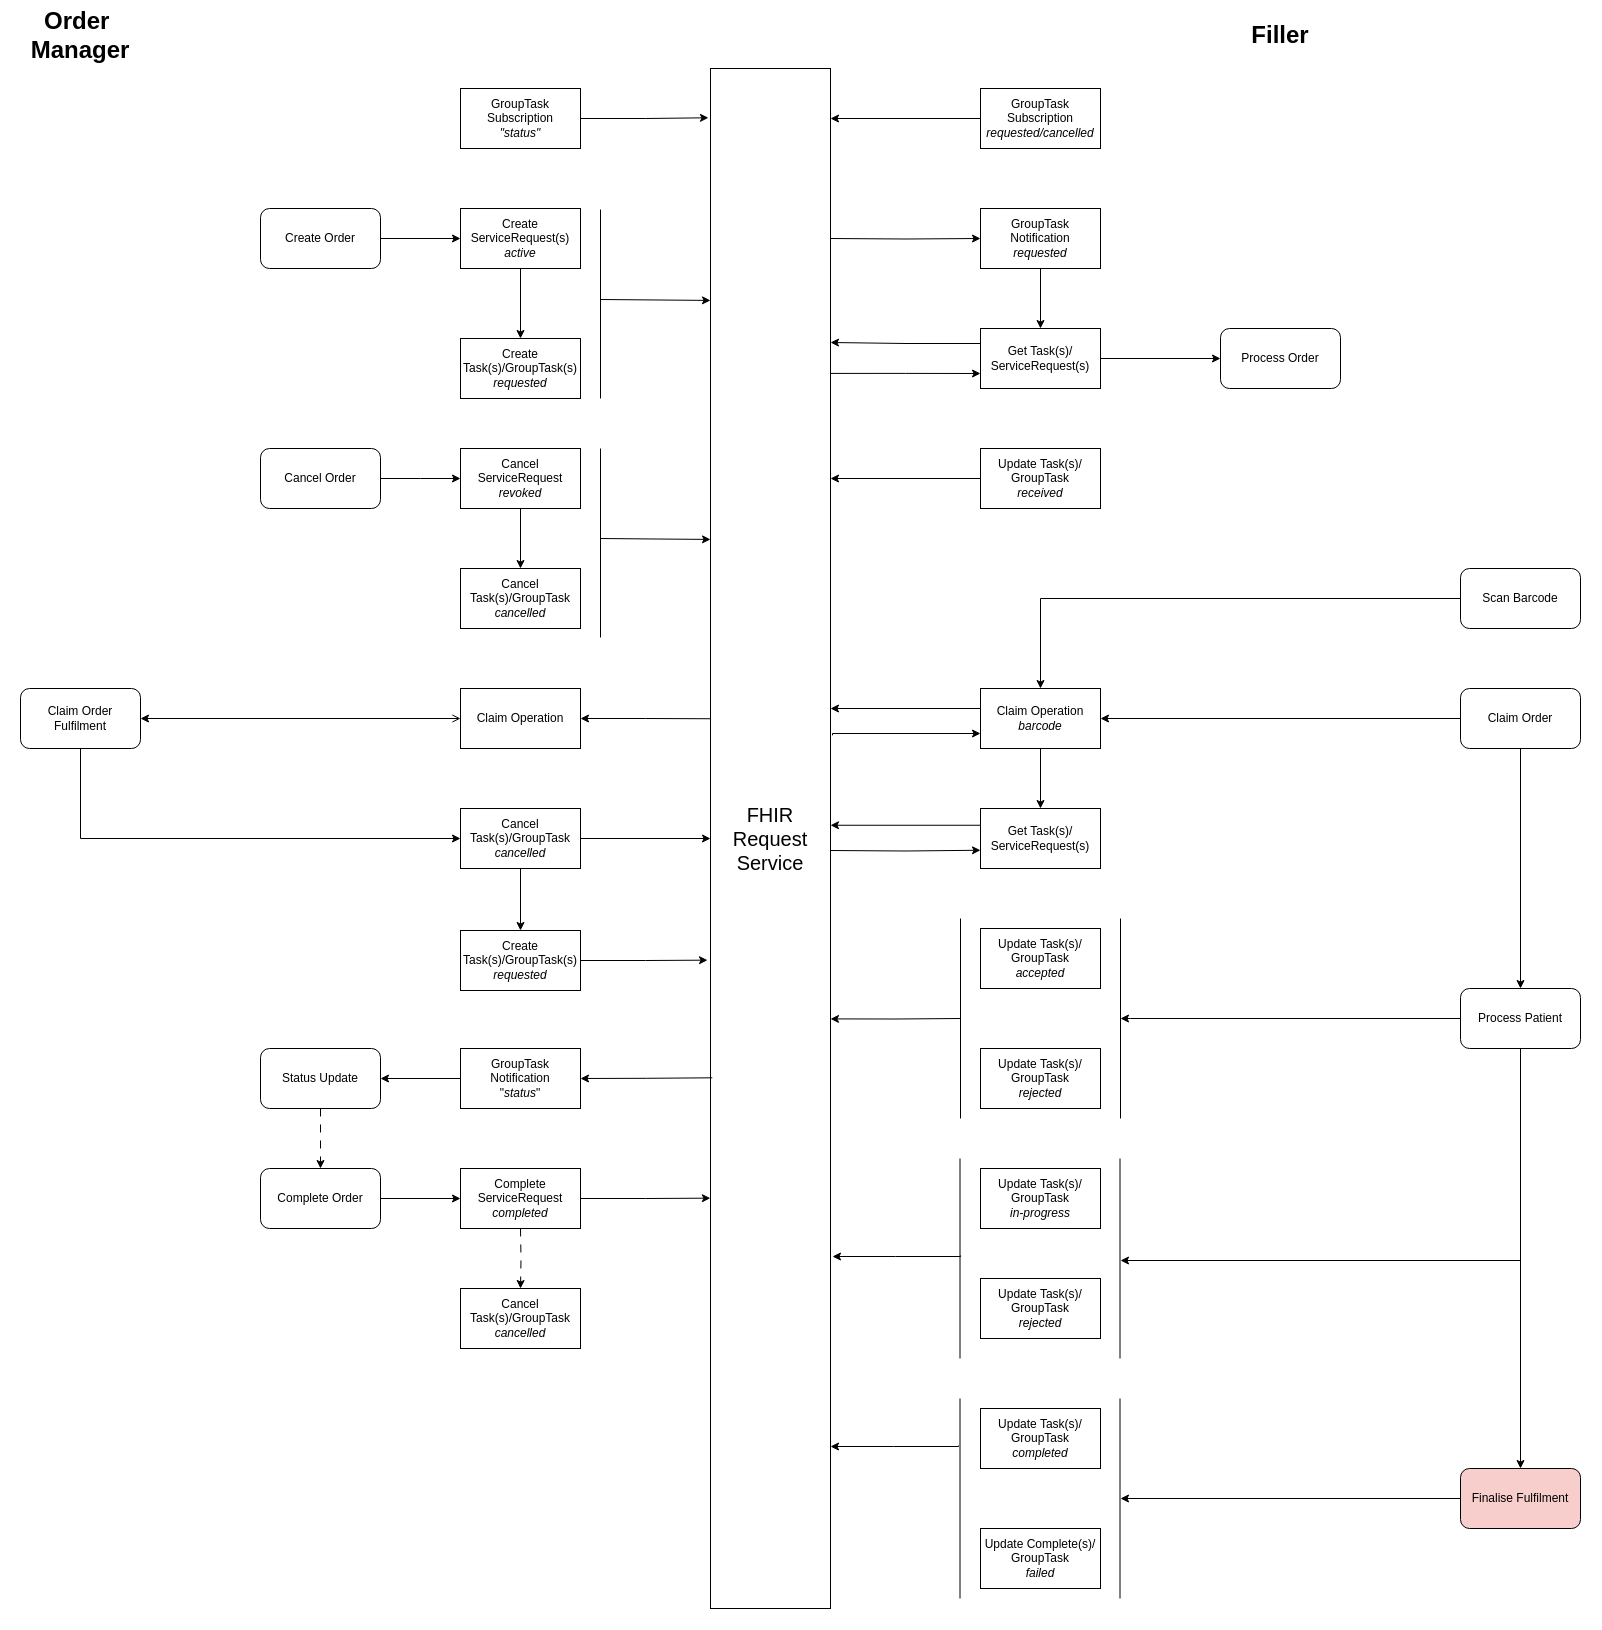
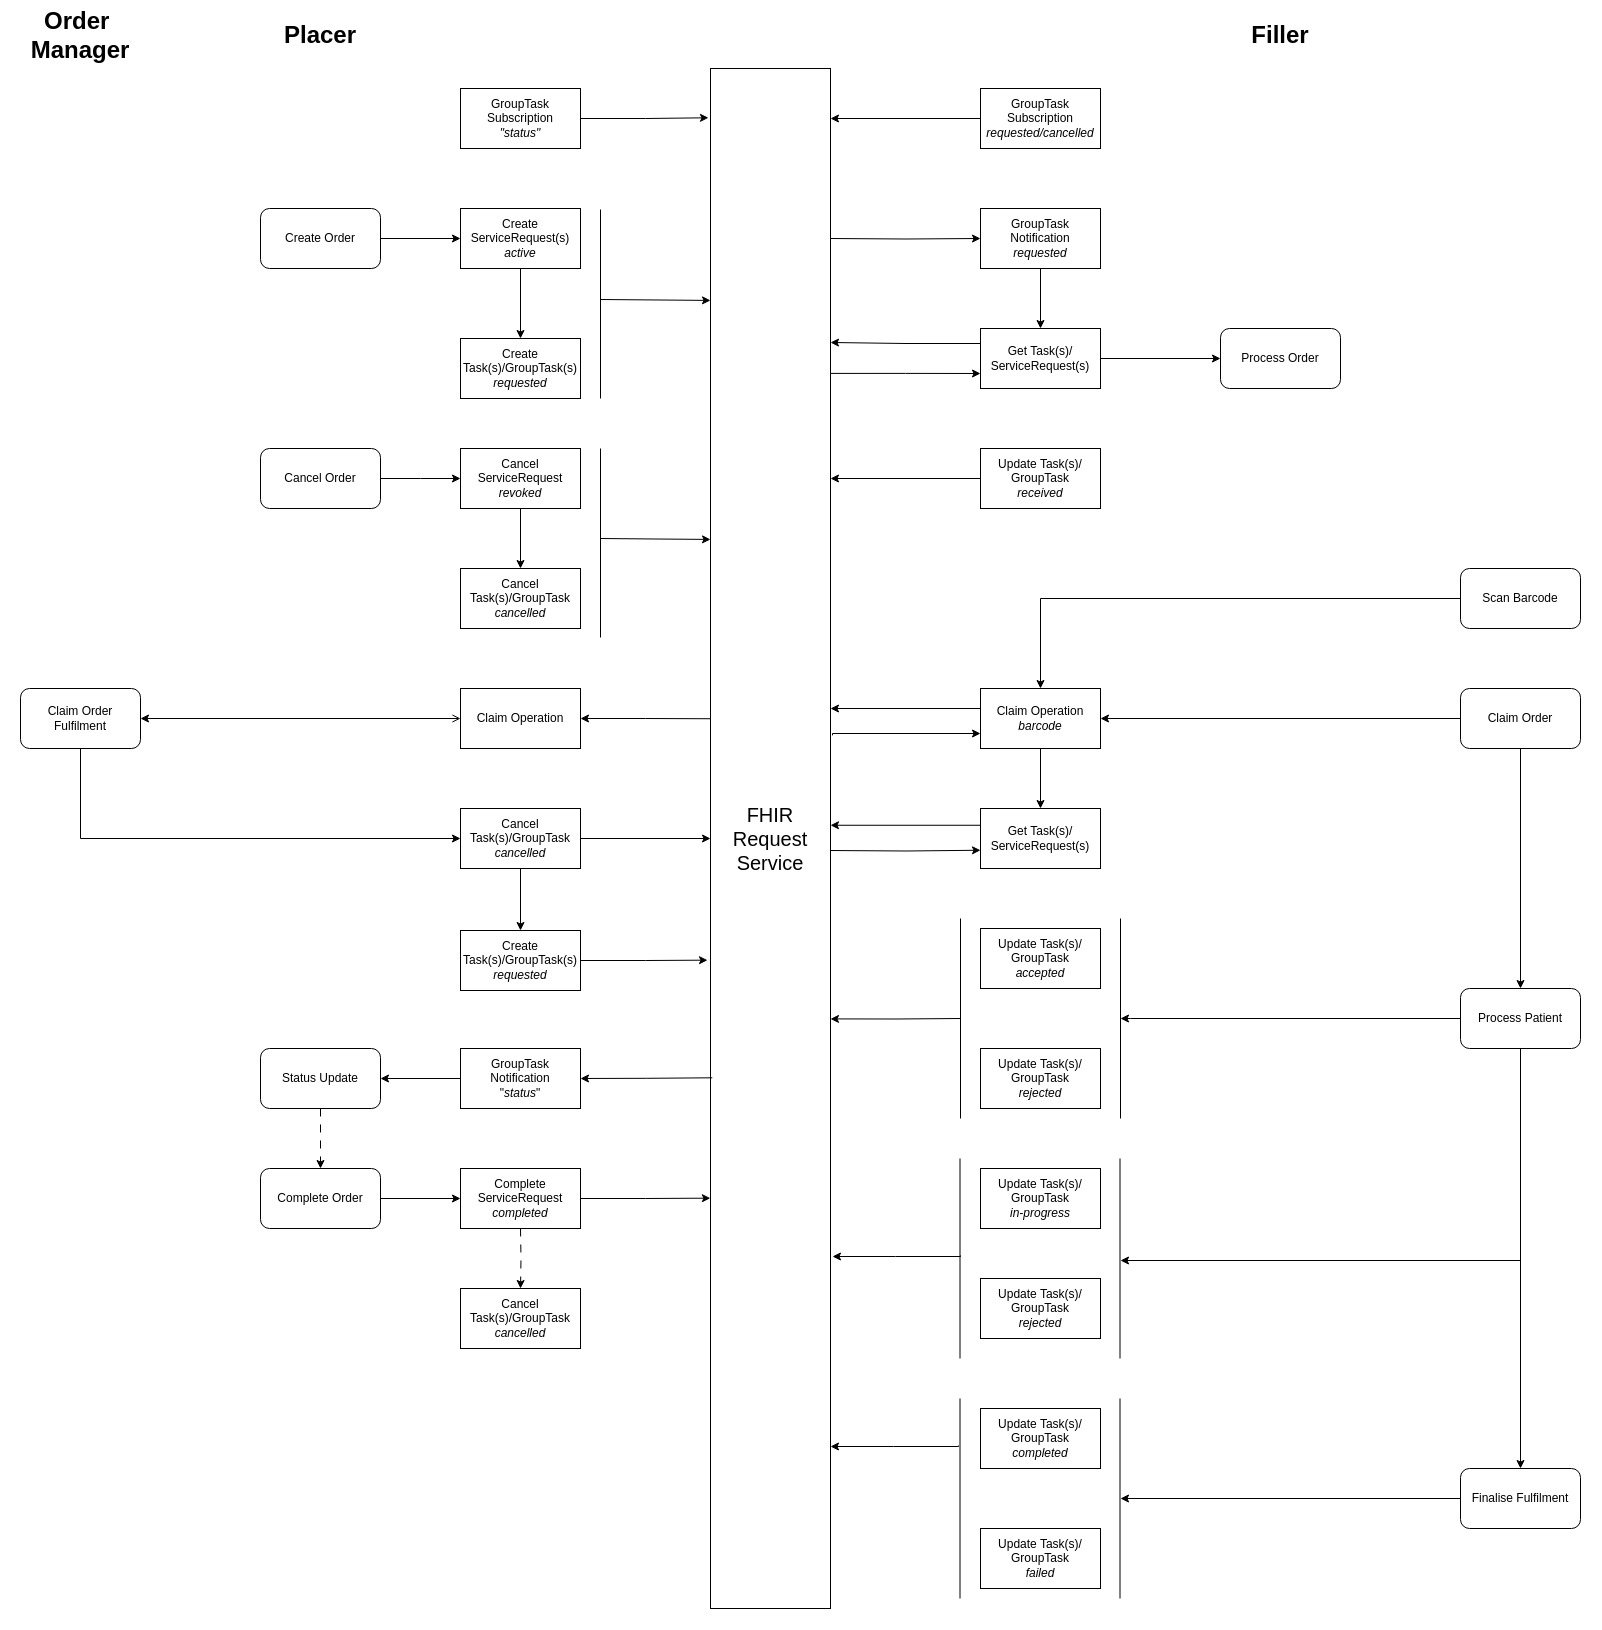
none -> (321, 36)
(1521, 1499) -> (1521, 1499)
(1041, 1559) -> (1041, 1559)
